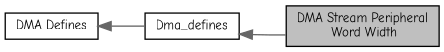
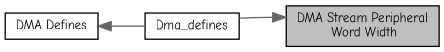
(269, 35) -> (256, 18)
